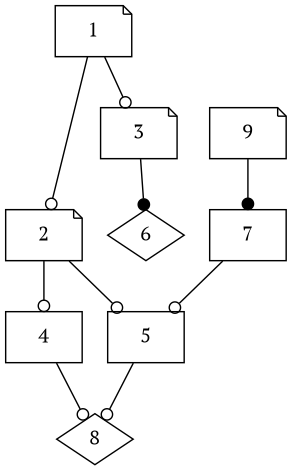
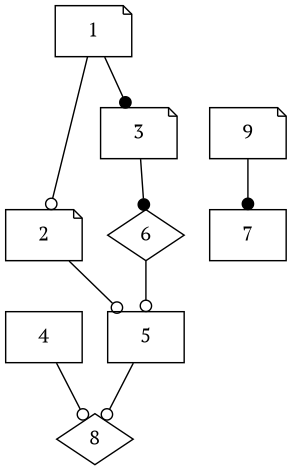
(114, 77) -> (114, 77)
(44, 281) -> none
(201, 282) -> (146, 281)
